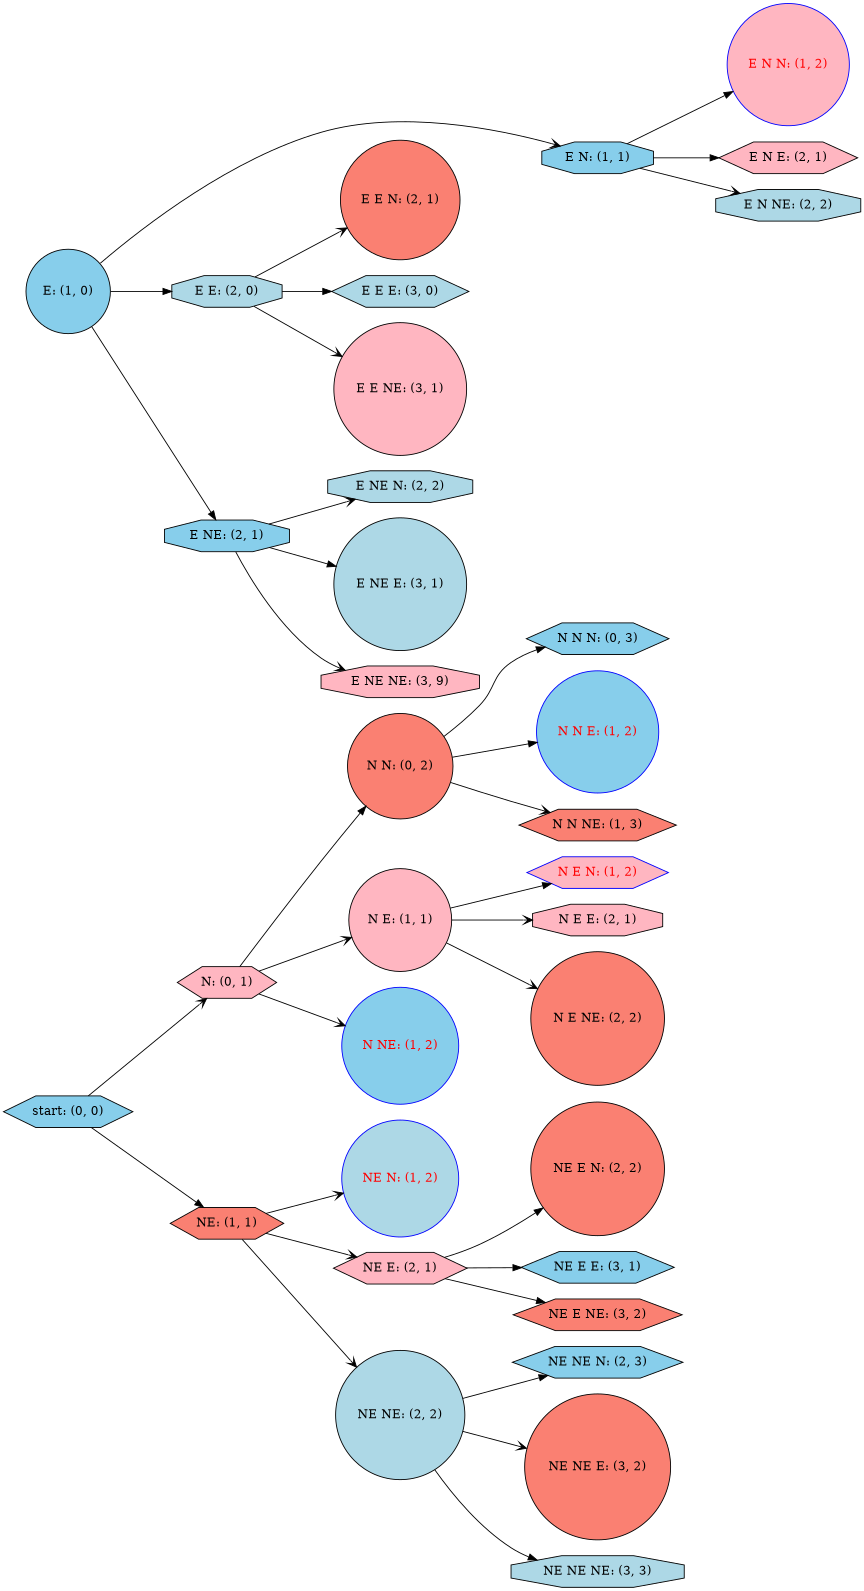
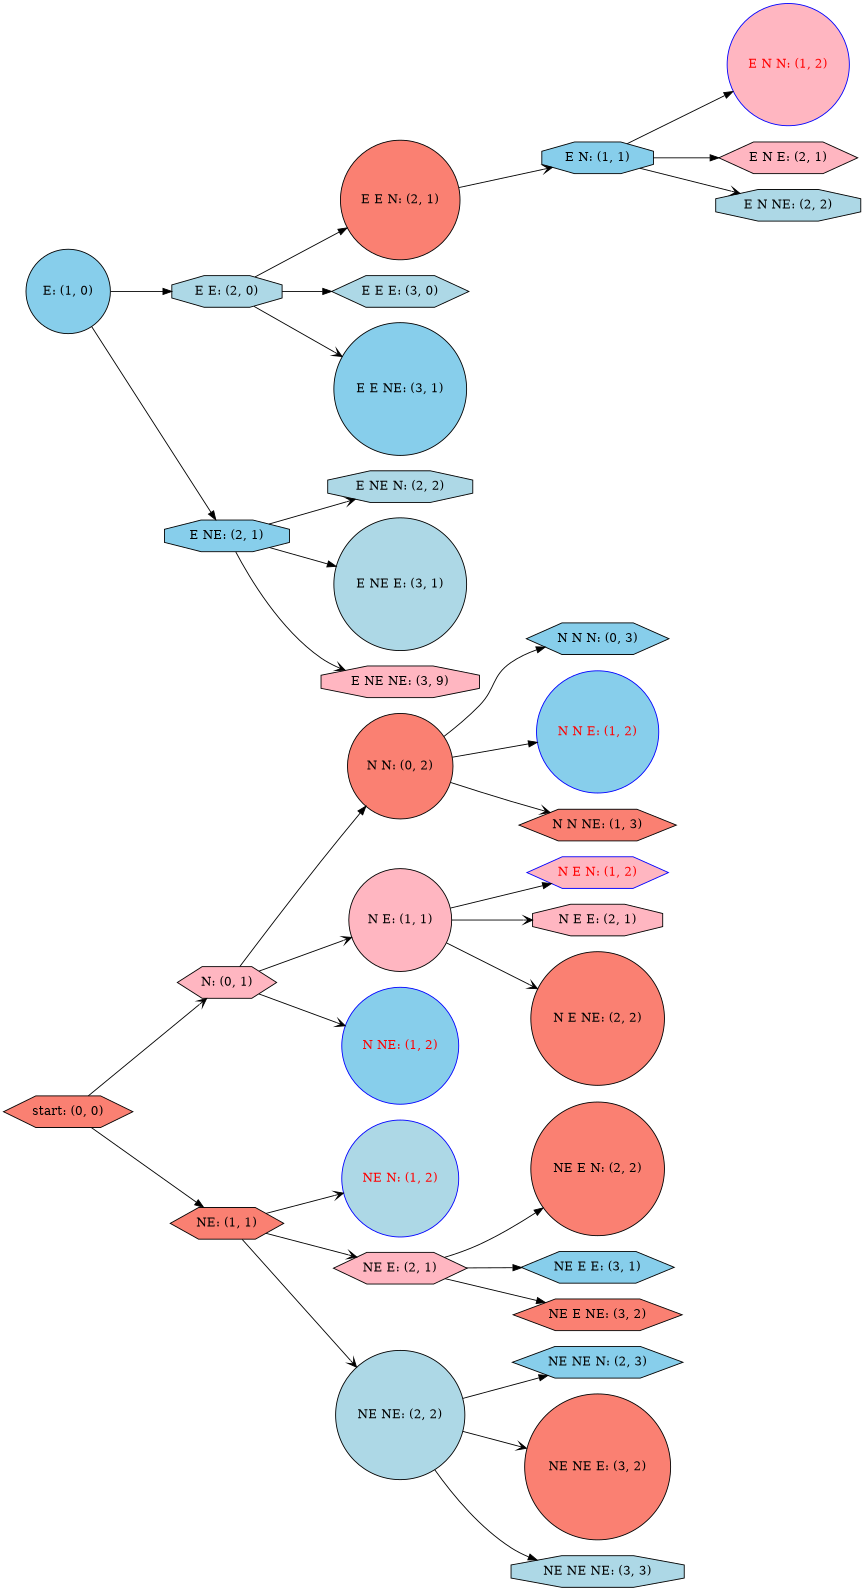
(309, 136) -> (501, 178)
(297, 255) -> (297, 255)
(400, 389) -> (400, 389)
(68, 1112) -> (68, 1112)
